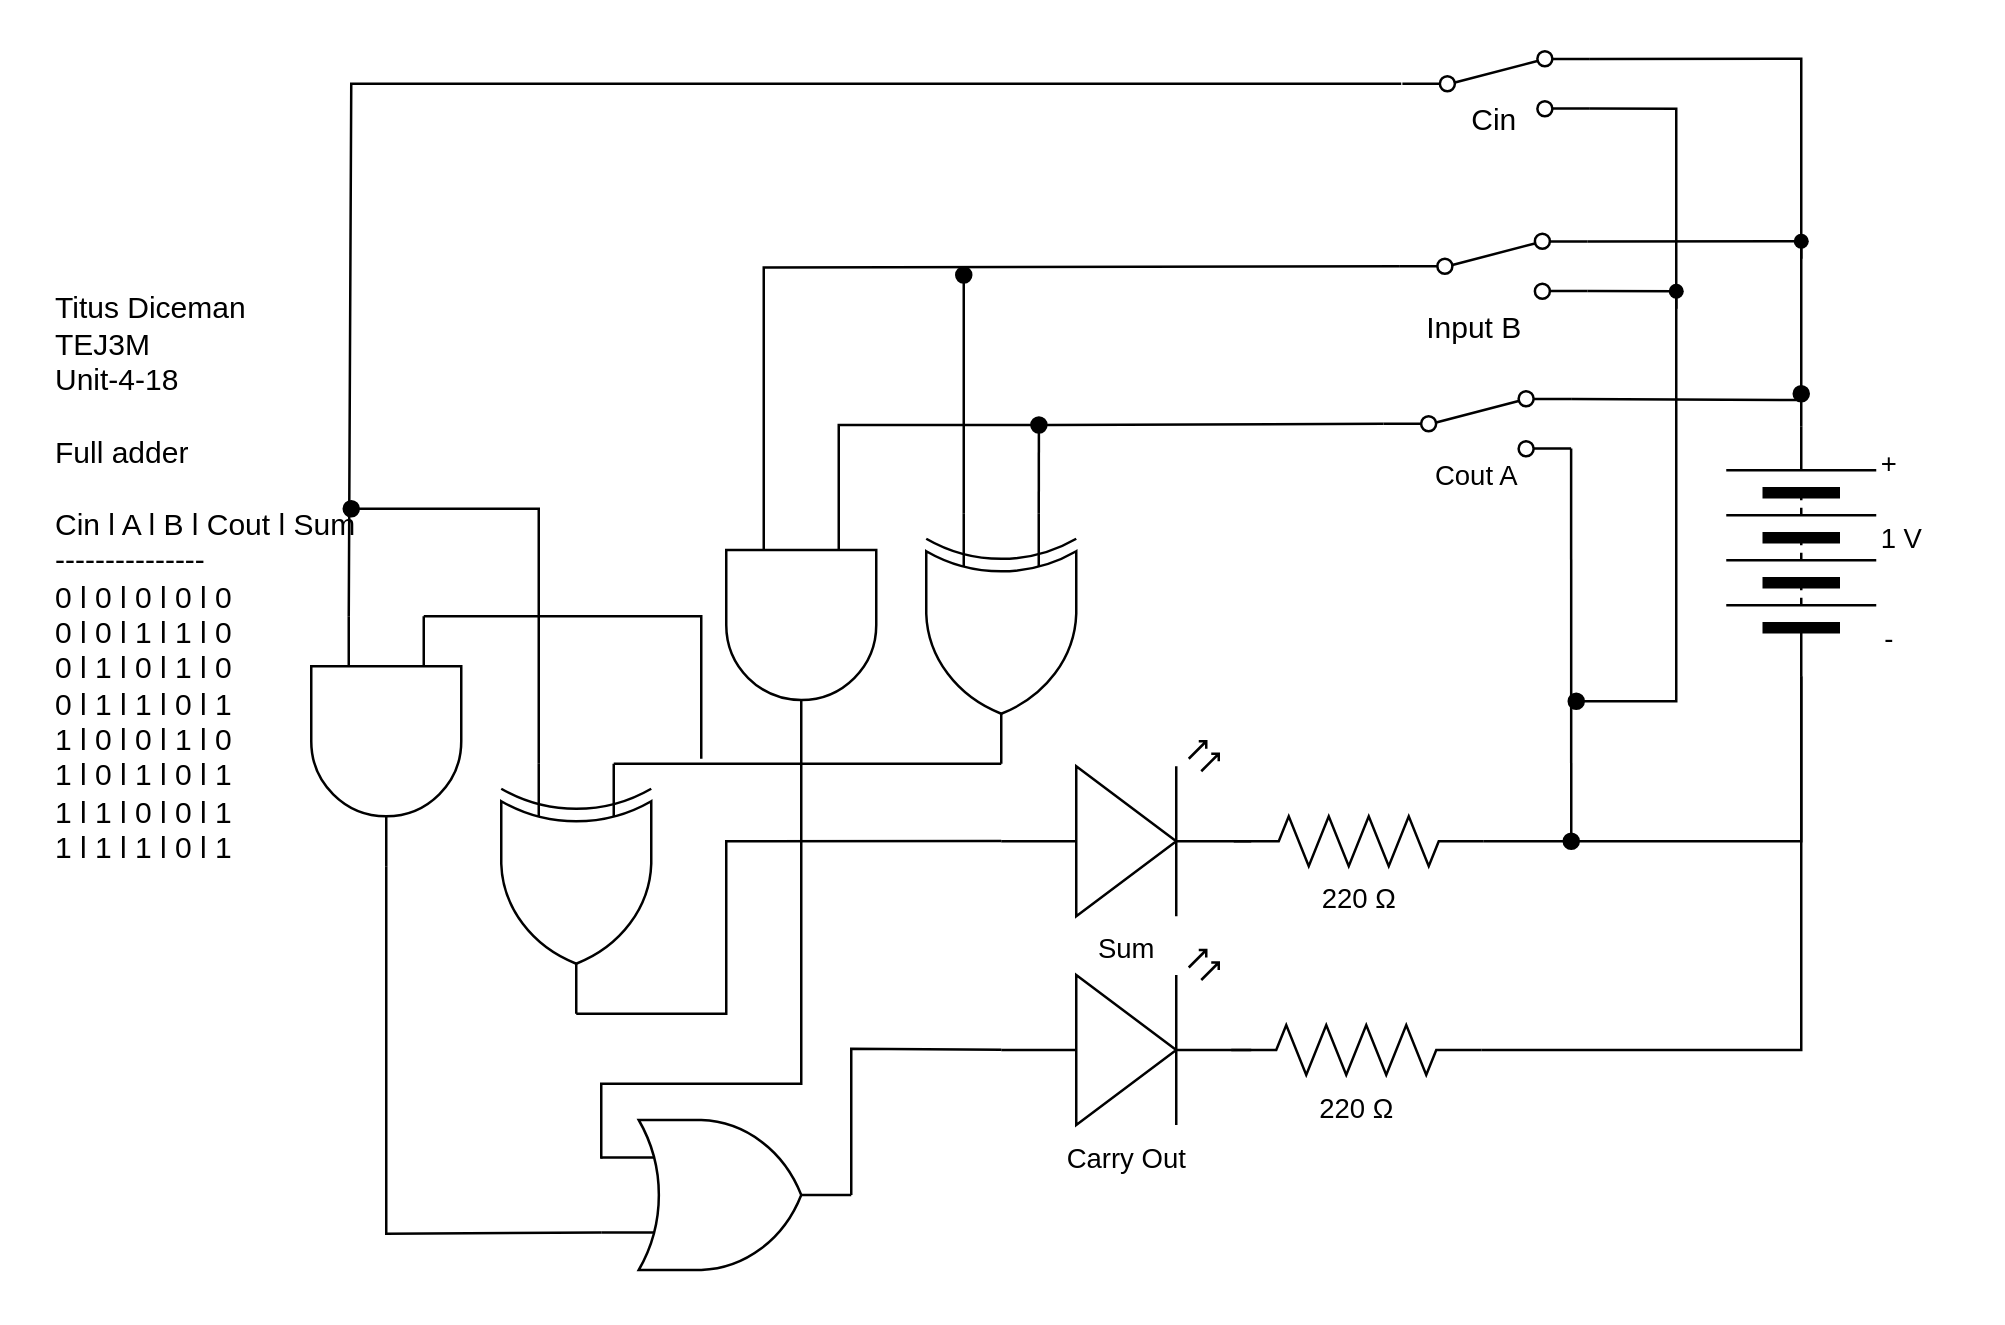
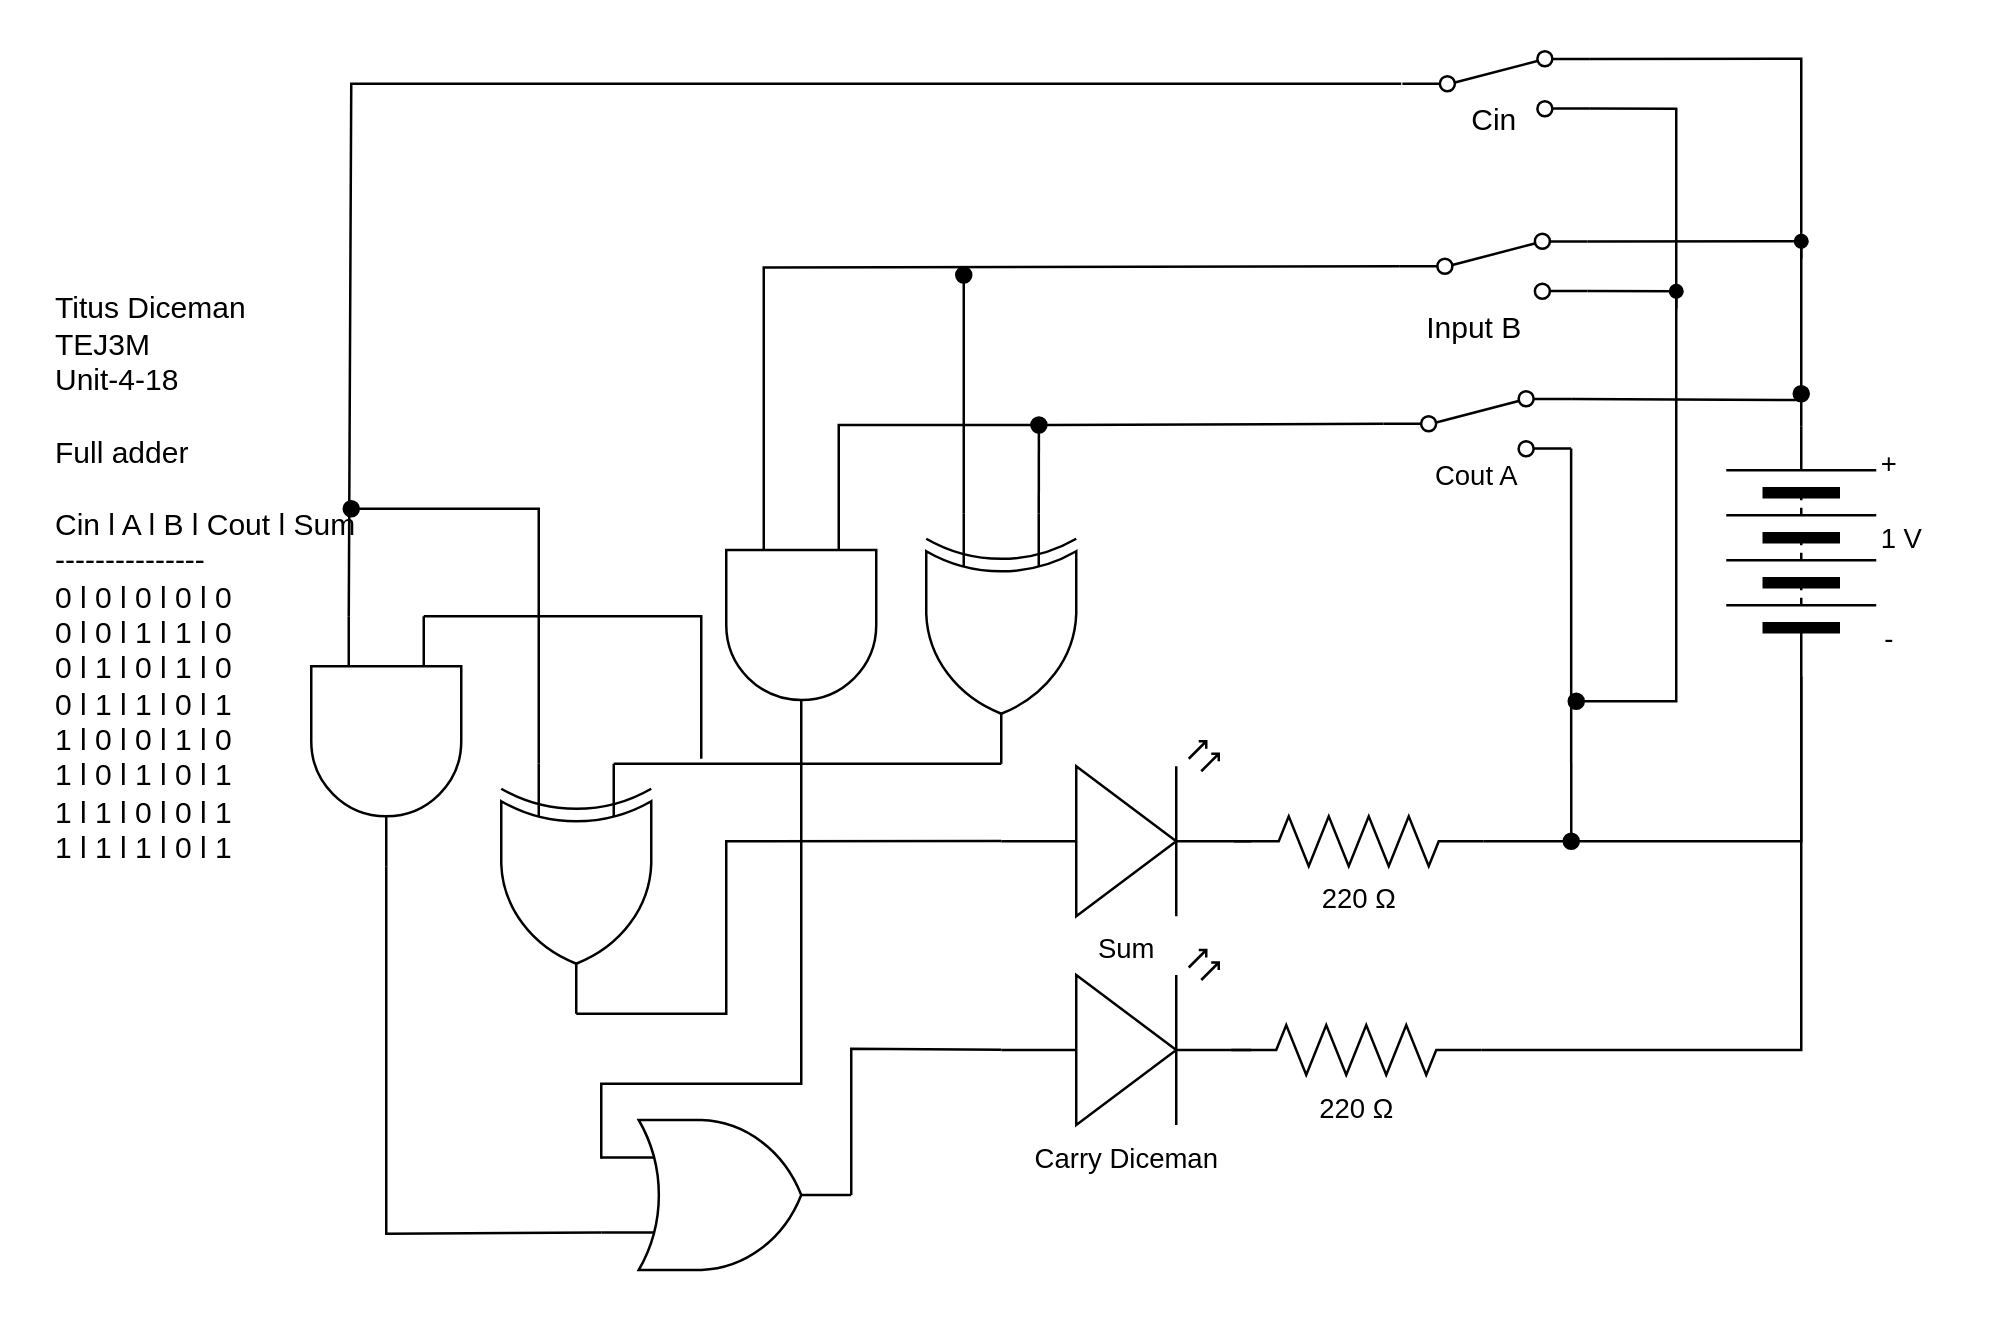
(1128, 1160) -> (1128, 1160)
